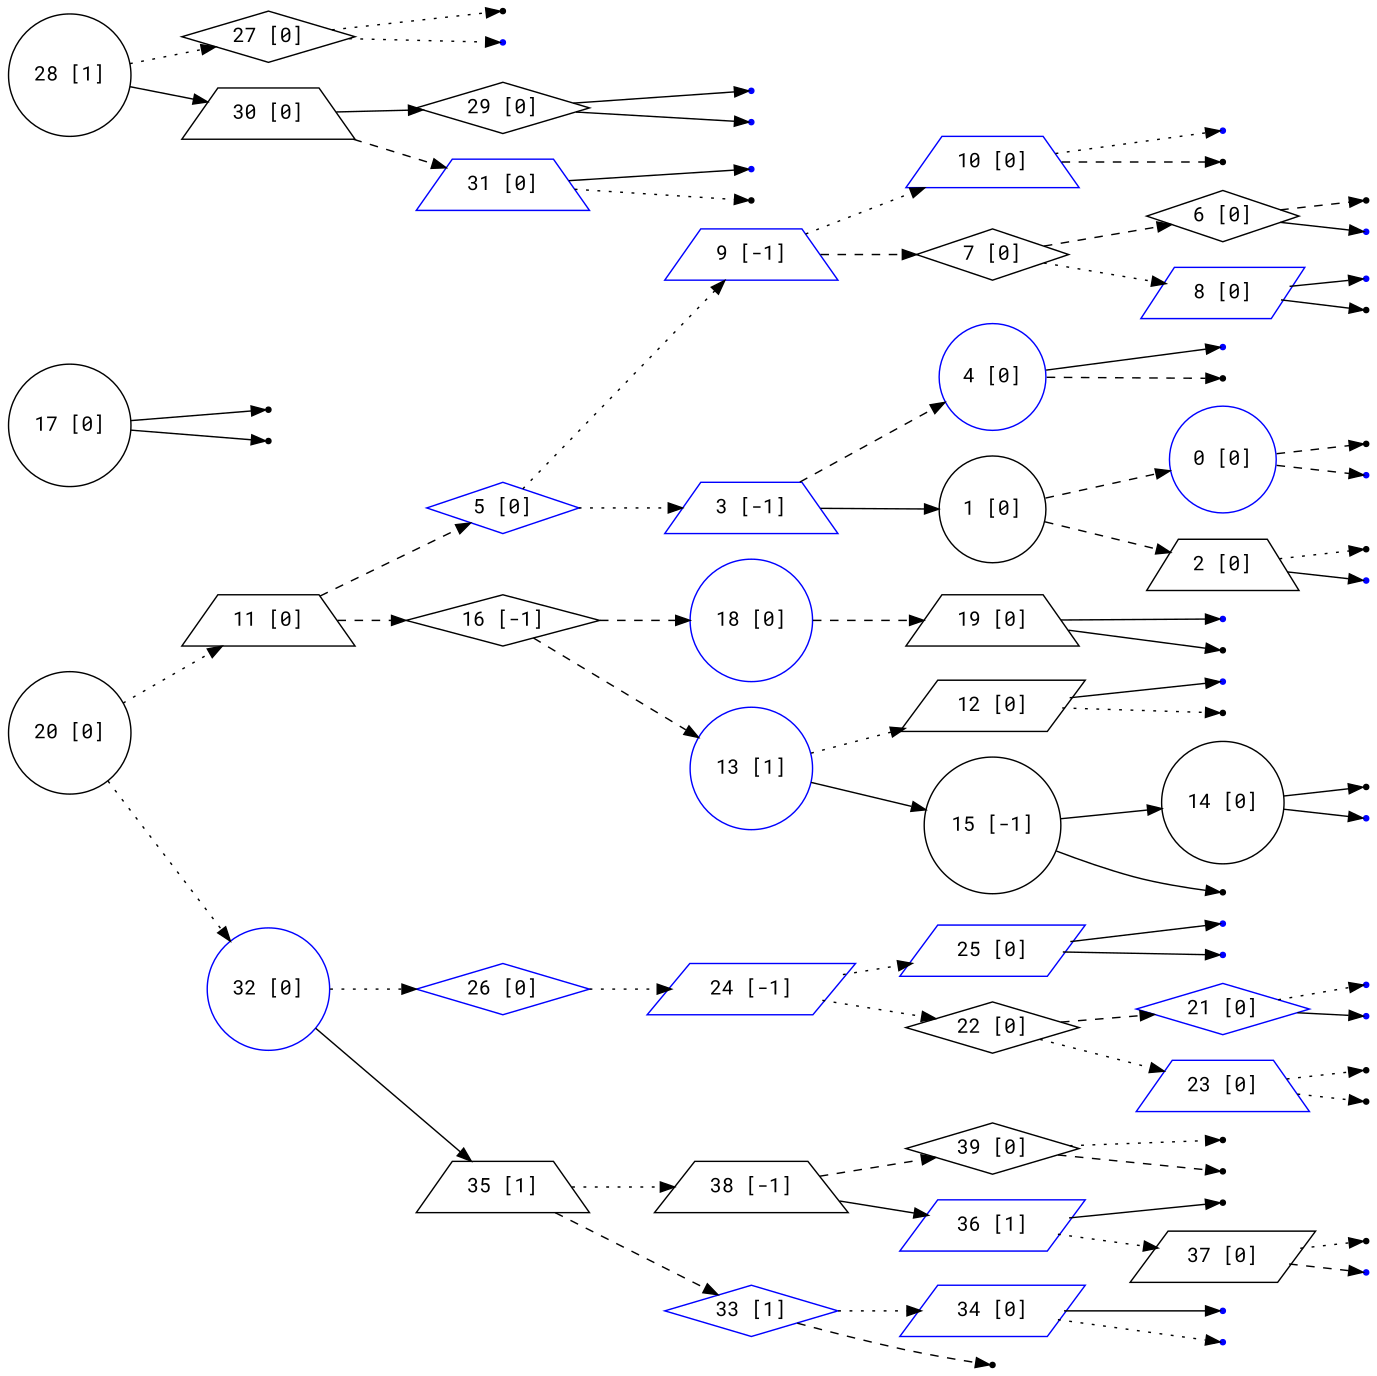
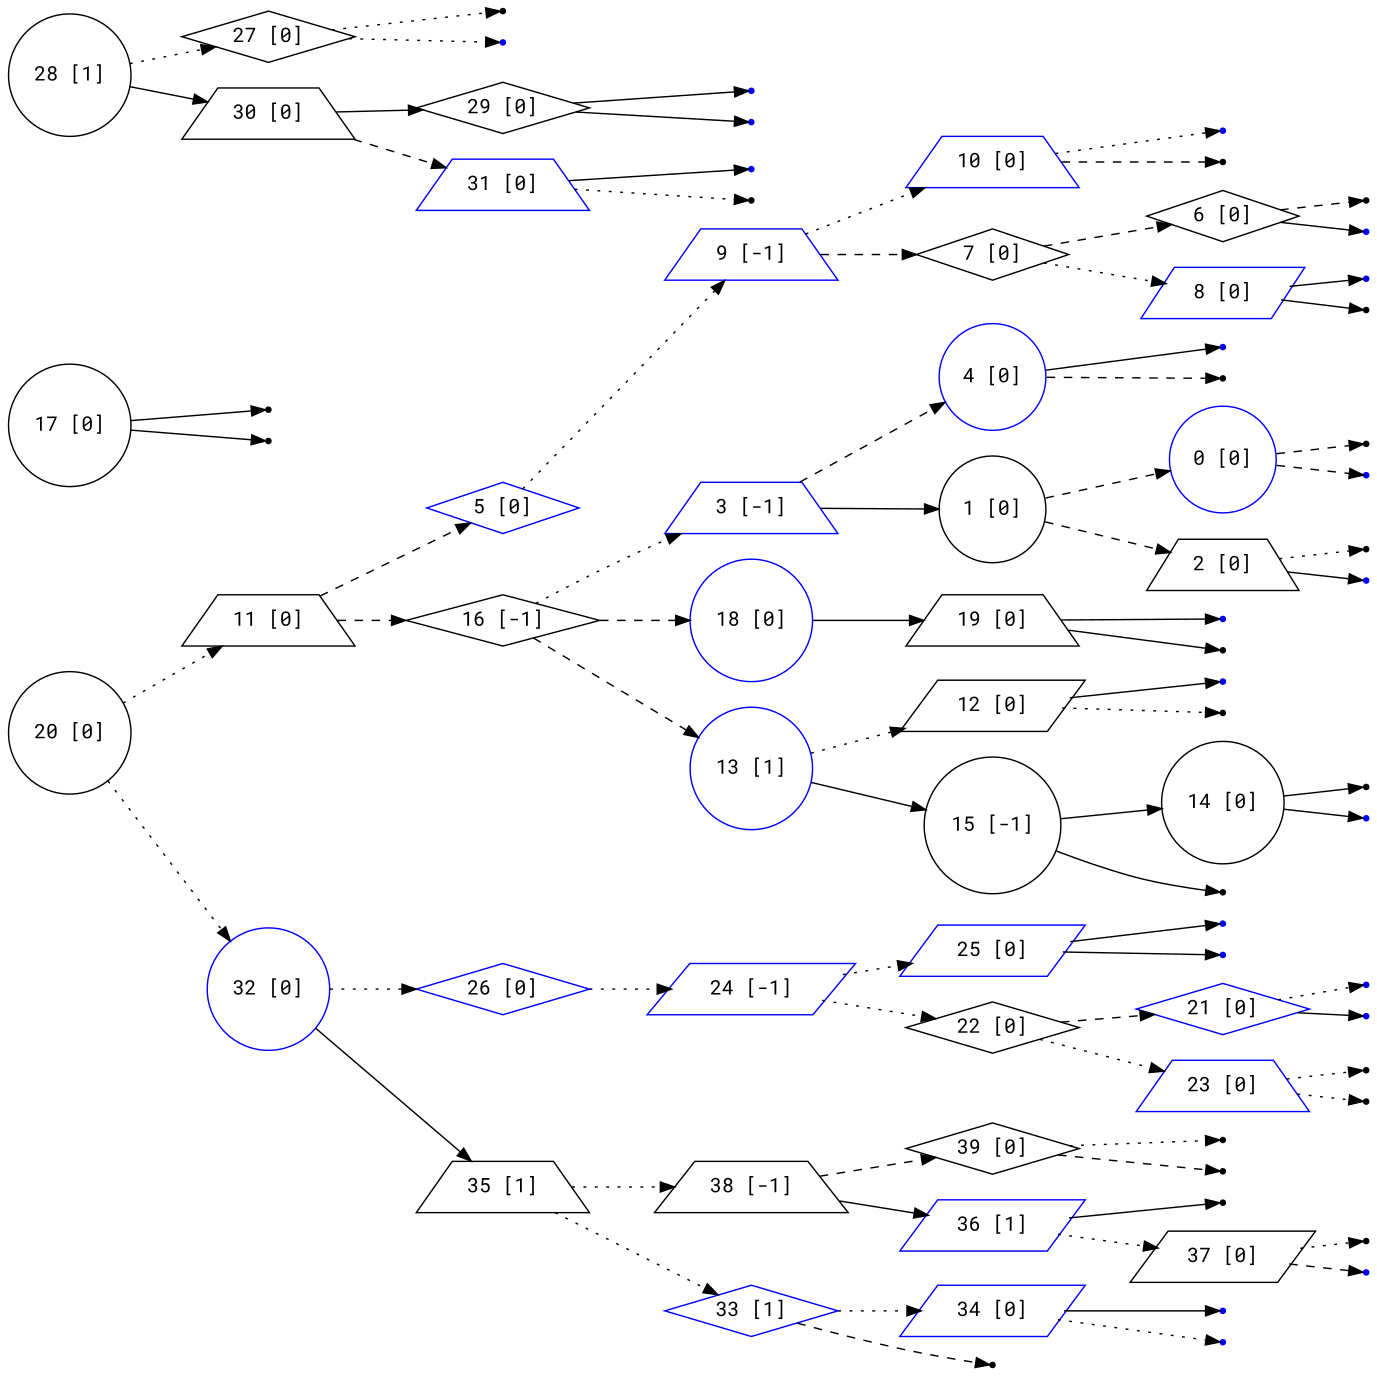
(623, 508) -> (601, 570)
(861, 620) -> (861, 620)
(630, 1250) -> (630, 1250)
